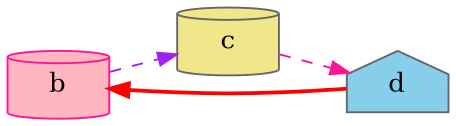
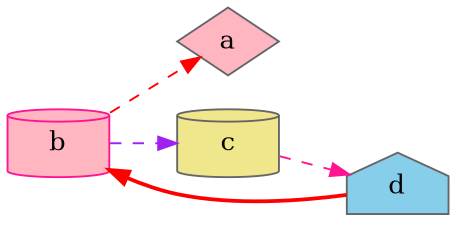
none -> (228, 41)
